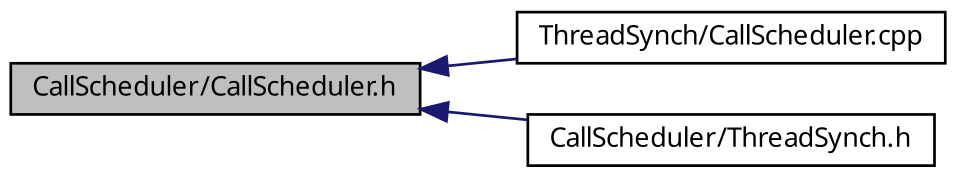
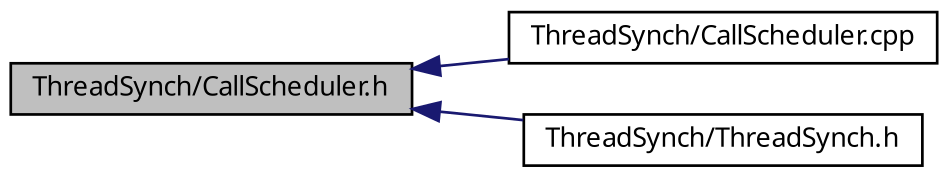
(215, 89) -> (211, 89)
(731, 140) -> (723, 140)
